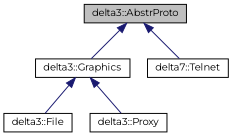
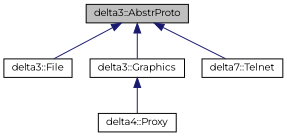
(57, 99) -> (83, 43)
(129, 123) -> (137, 123)
